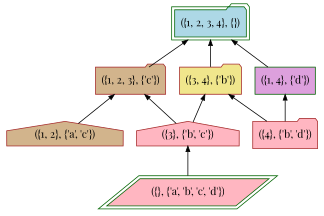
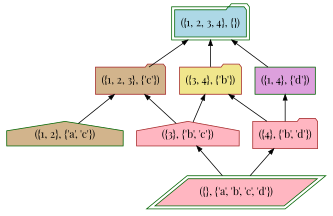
(65, 135) -> (65, 135)
none -> (260, 164)
